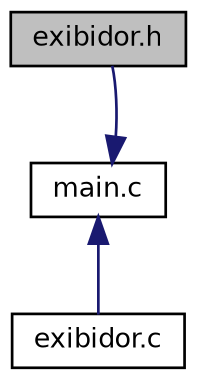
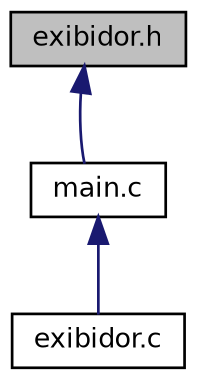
(116, 101) -> (80, 128)
